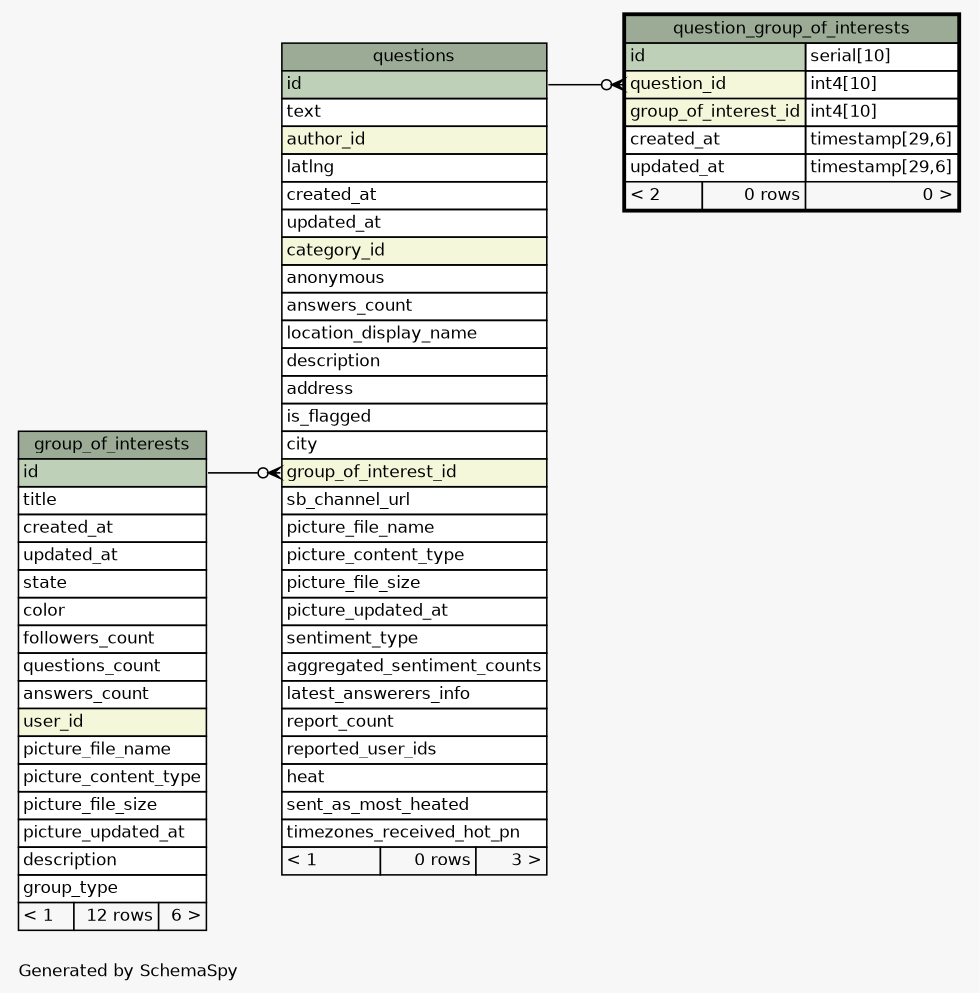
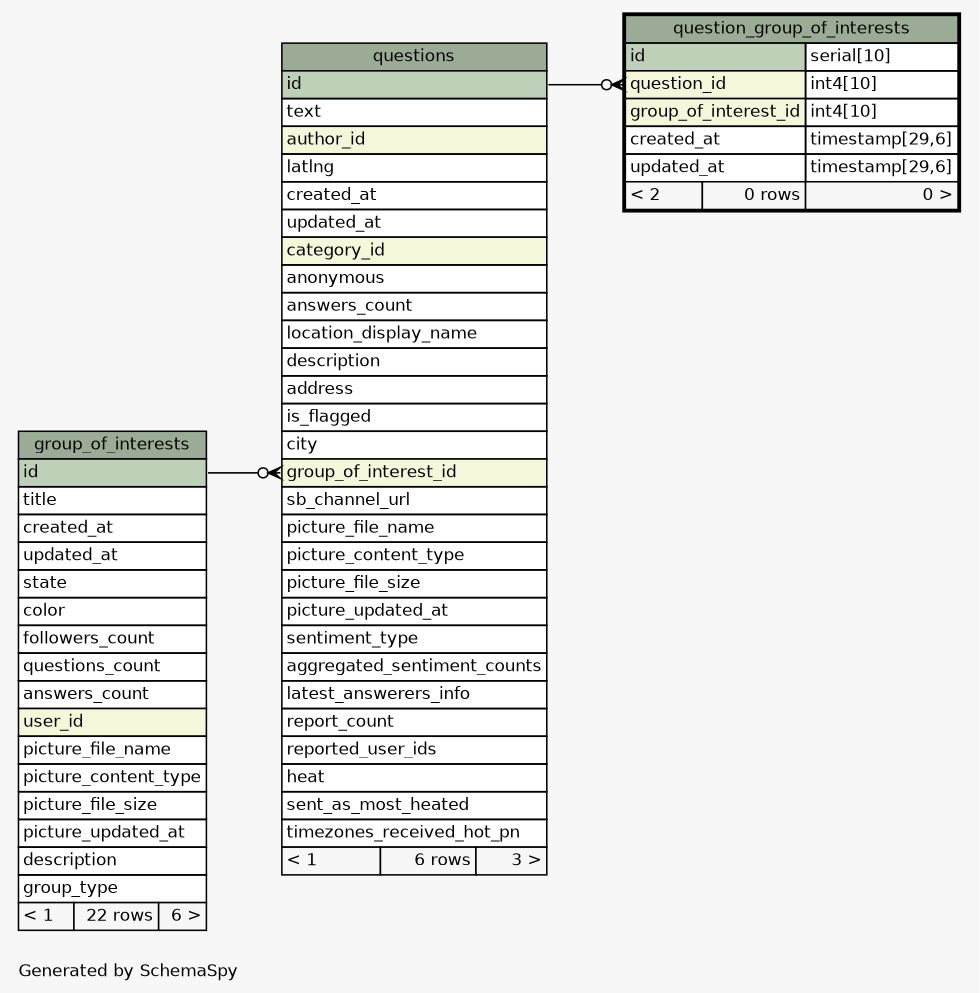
(443, 860) -> (443, 860)
(120, 916) -> (120, 916)
